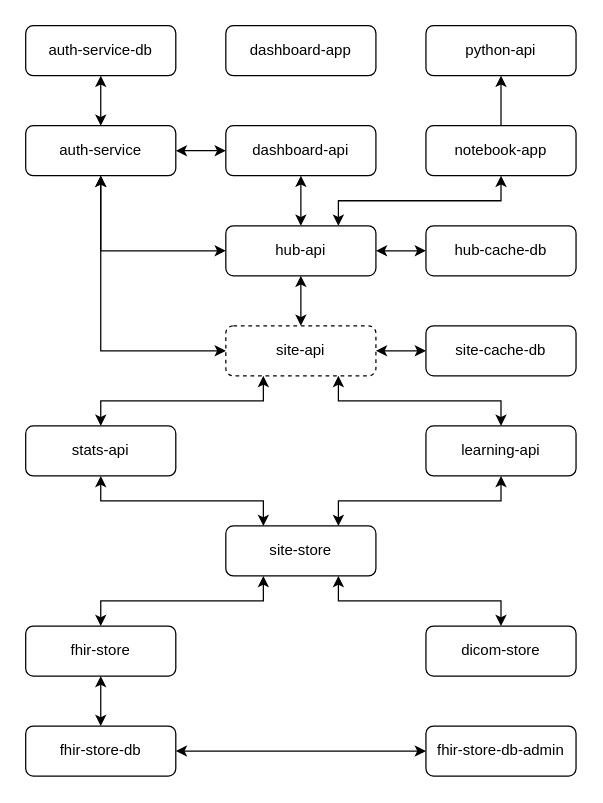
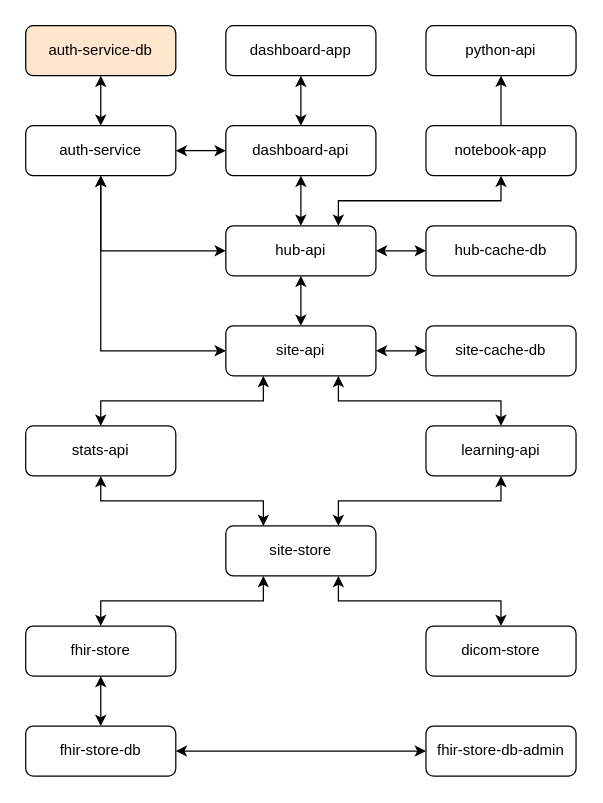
(101, 51) -> (101, 51)
none -> (301, 101)
(301, 351) -> (301, 351)
